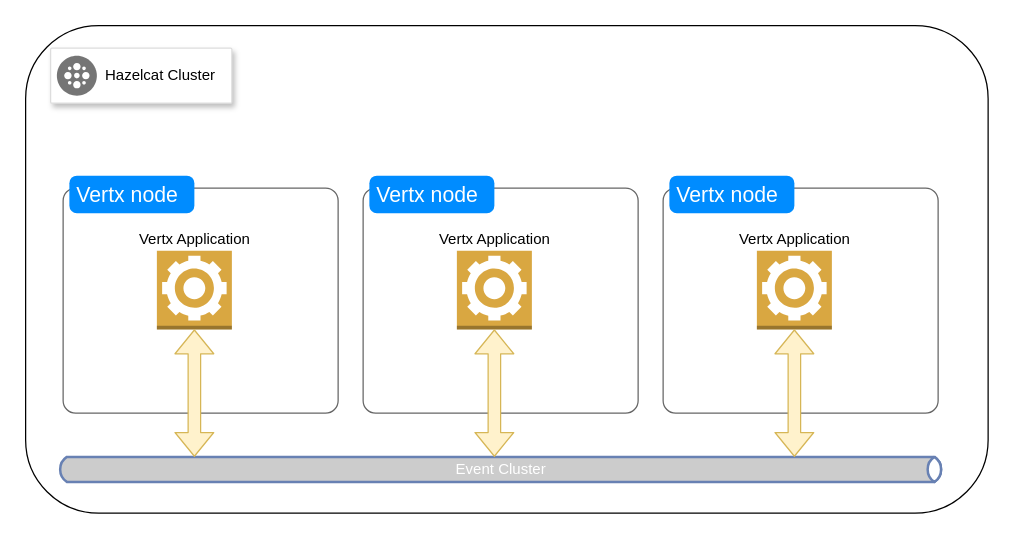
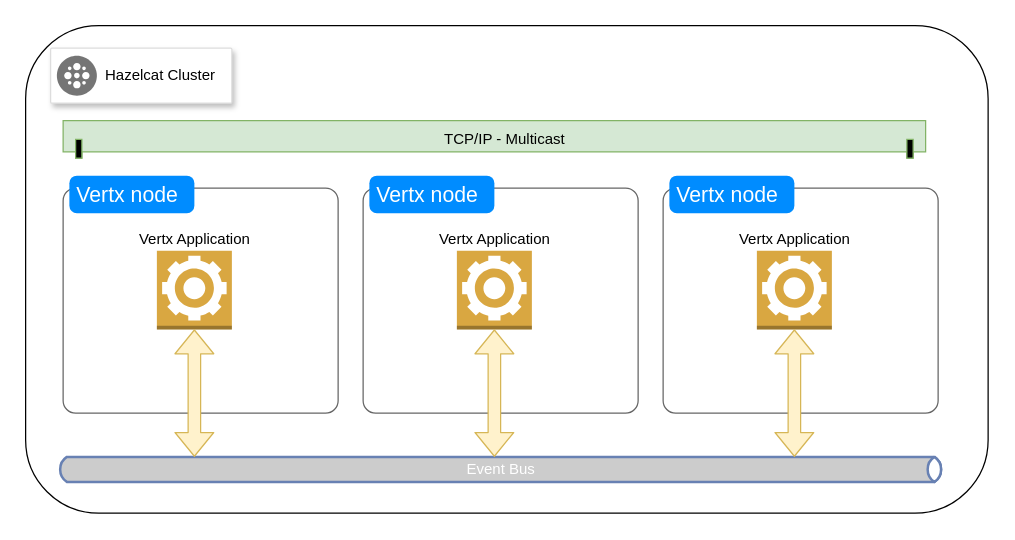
none -> (494, 139)
(501, 469) -> (501, 469)
